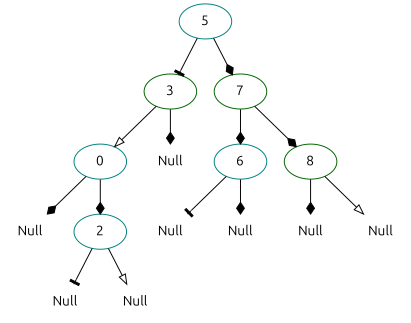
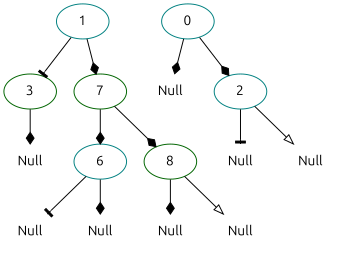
(205, 21) -> (83, 21)
(139, 123) -> none
